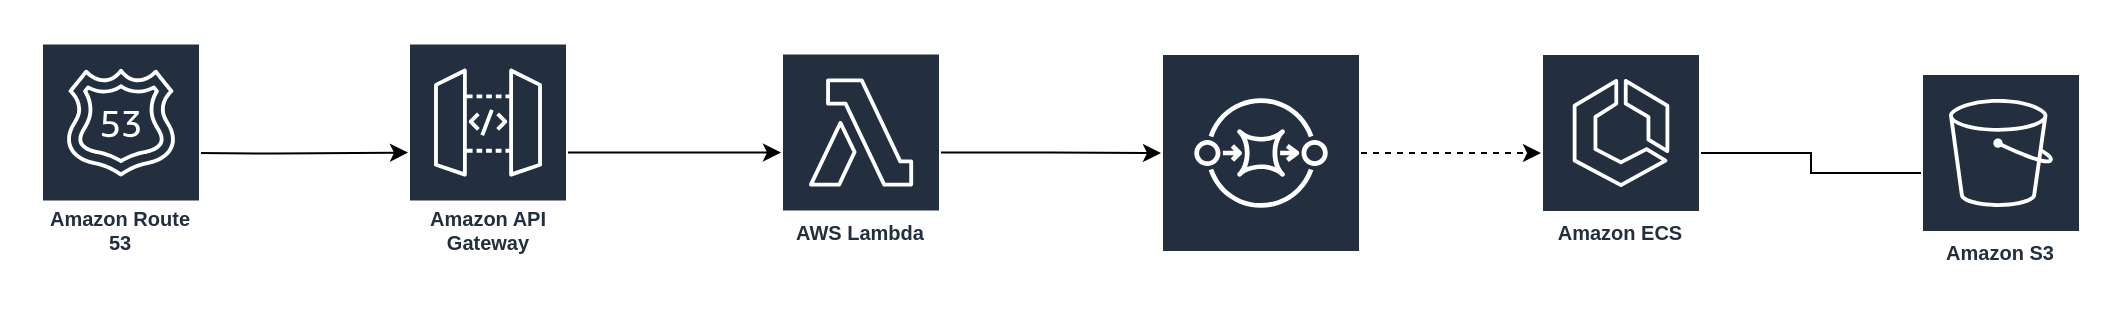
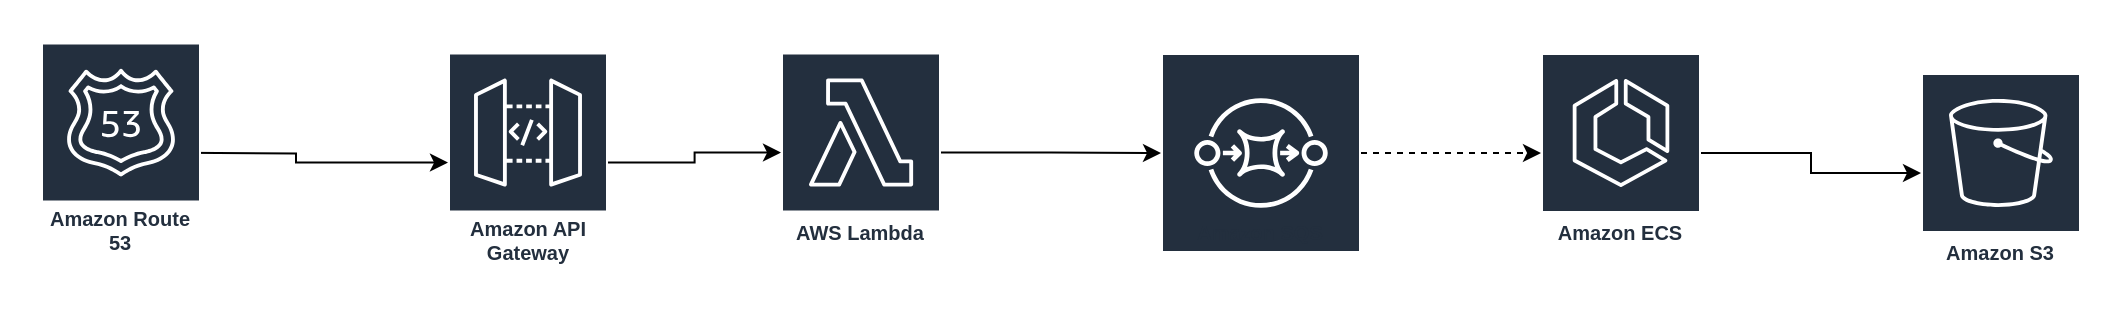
(488, 153) -> (528, 163)
(1912, 173) -> (1906, 173)
